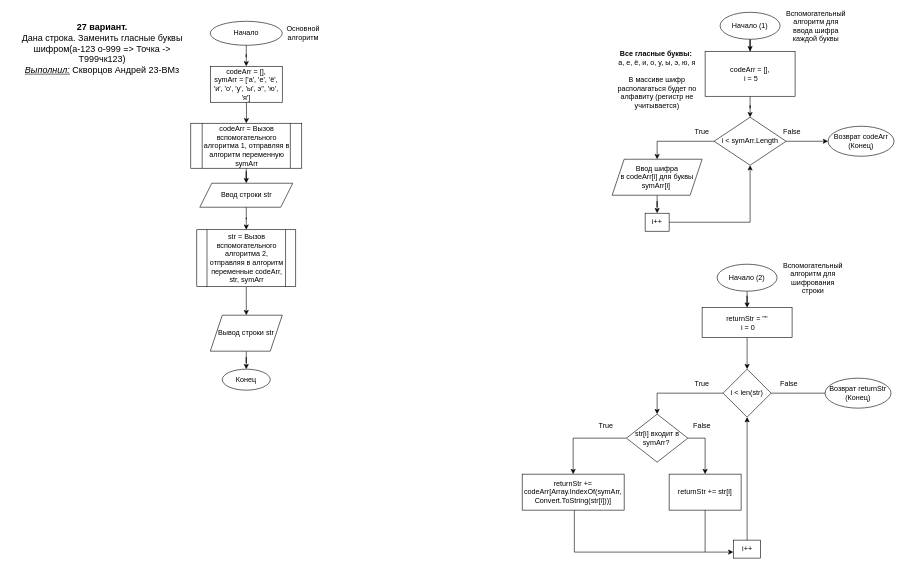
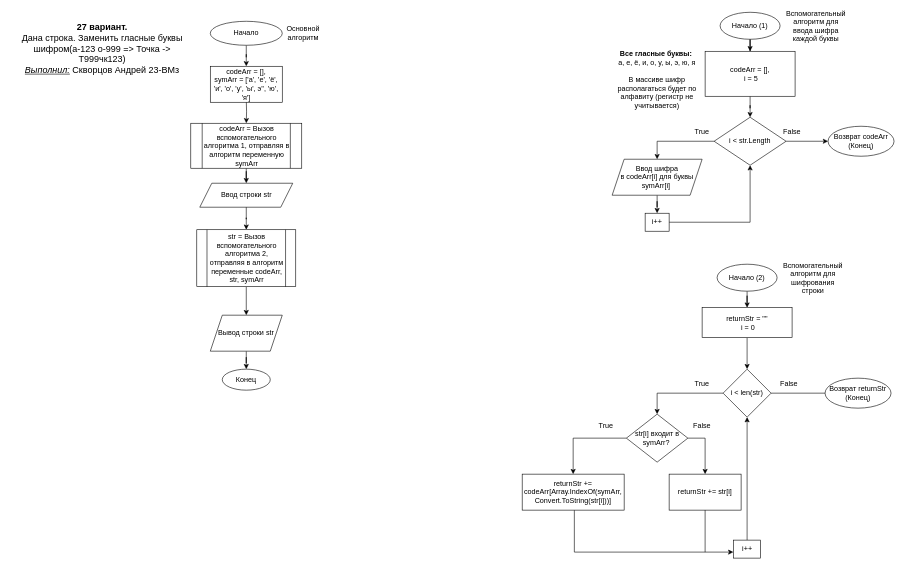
(750, 141) -> (750, 141)
